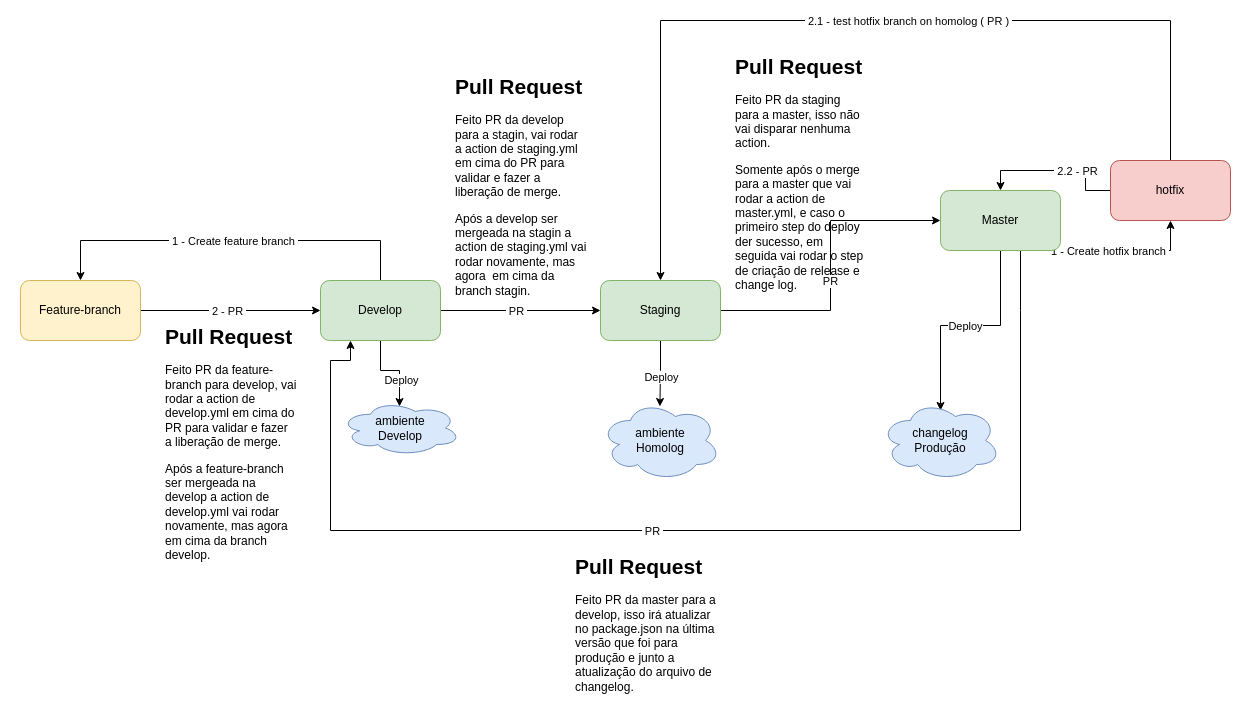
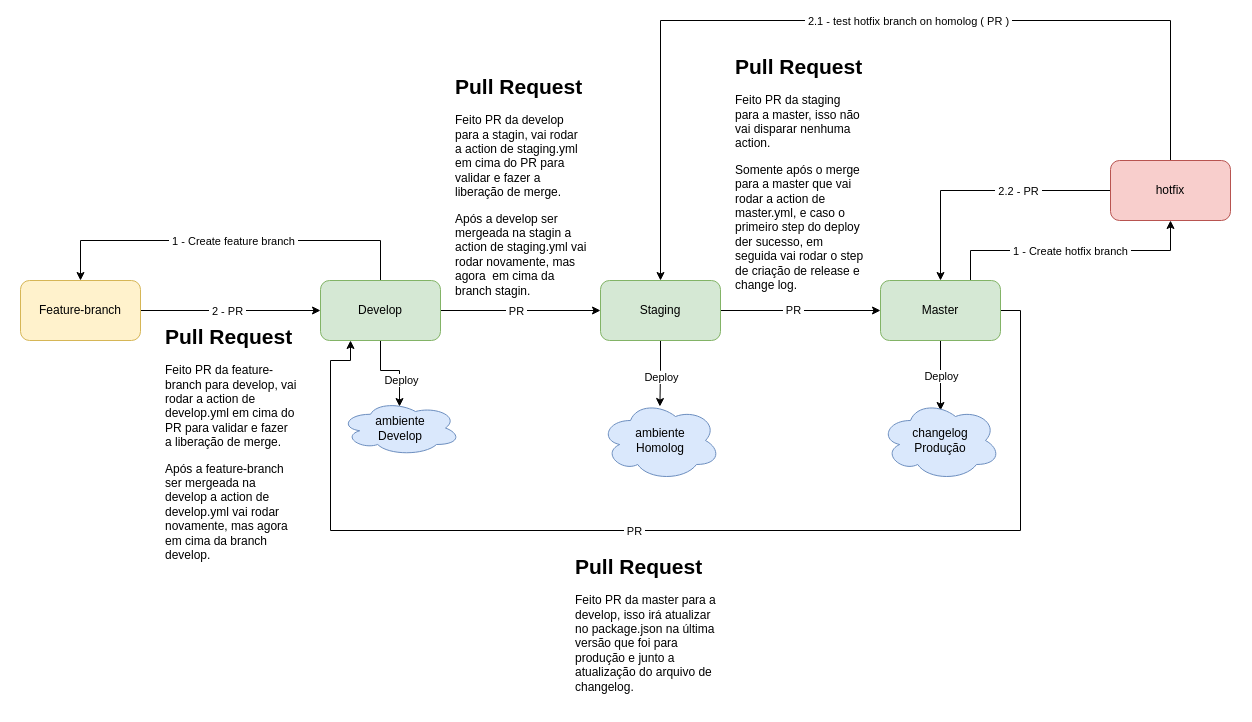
(1001, 221) -> (941, 311)
